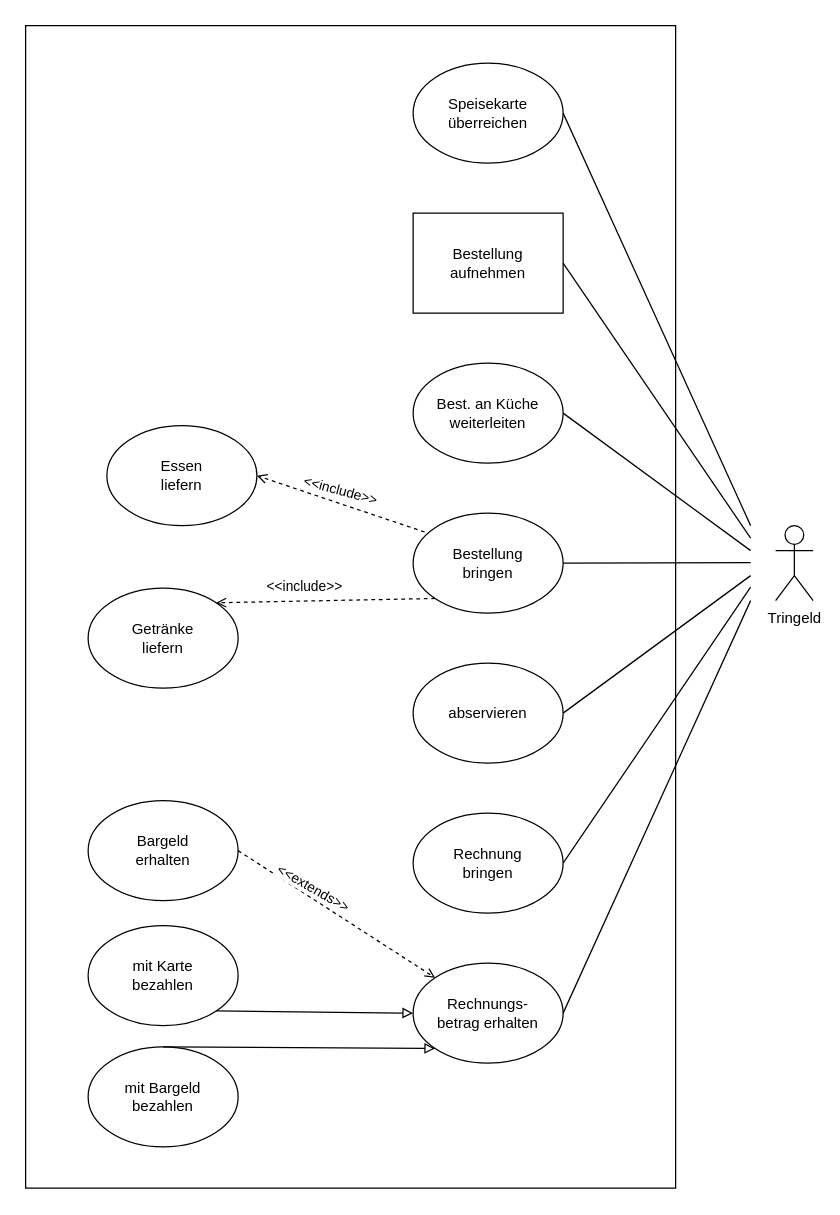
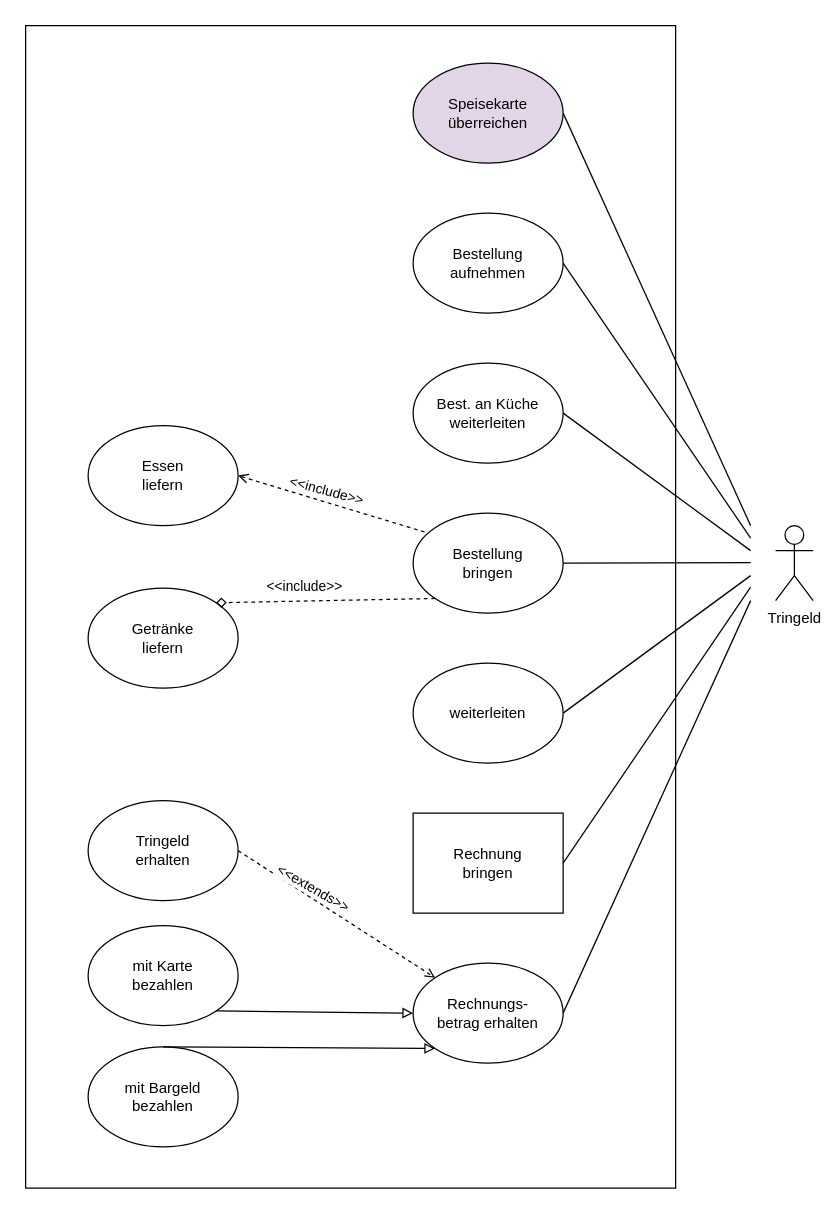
(488, 113) -> (488, 113)
(488, 263) -> (488, 263)
(182, 476) -> (163, 476)
(223, 603) -> (227, 603)
(488, 713) -> (488, 713)
(163, 851) -> (163, 851)
(488, 863) -> (488, 863)
